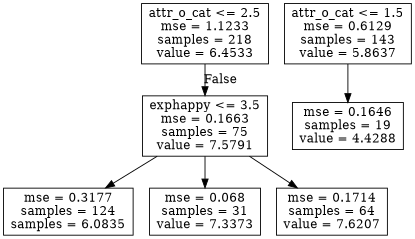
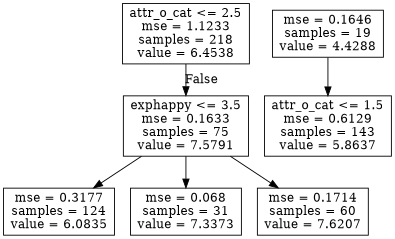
(205, 34) -> (186, 34)
(348, 79) -> (328, 72)
(205, 126) -> (186, 126)
(68, 212) -> (59, 212)
(332, 212) -> (313, 212)
